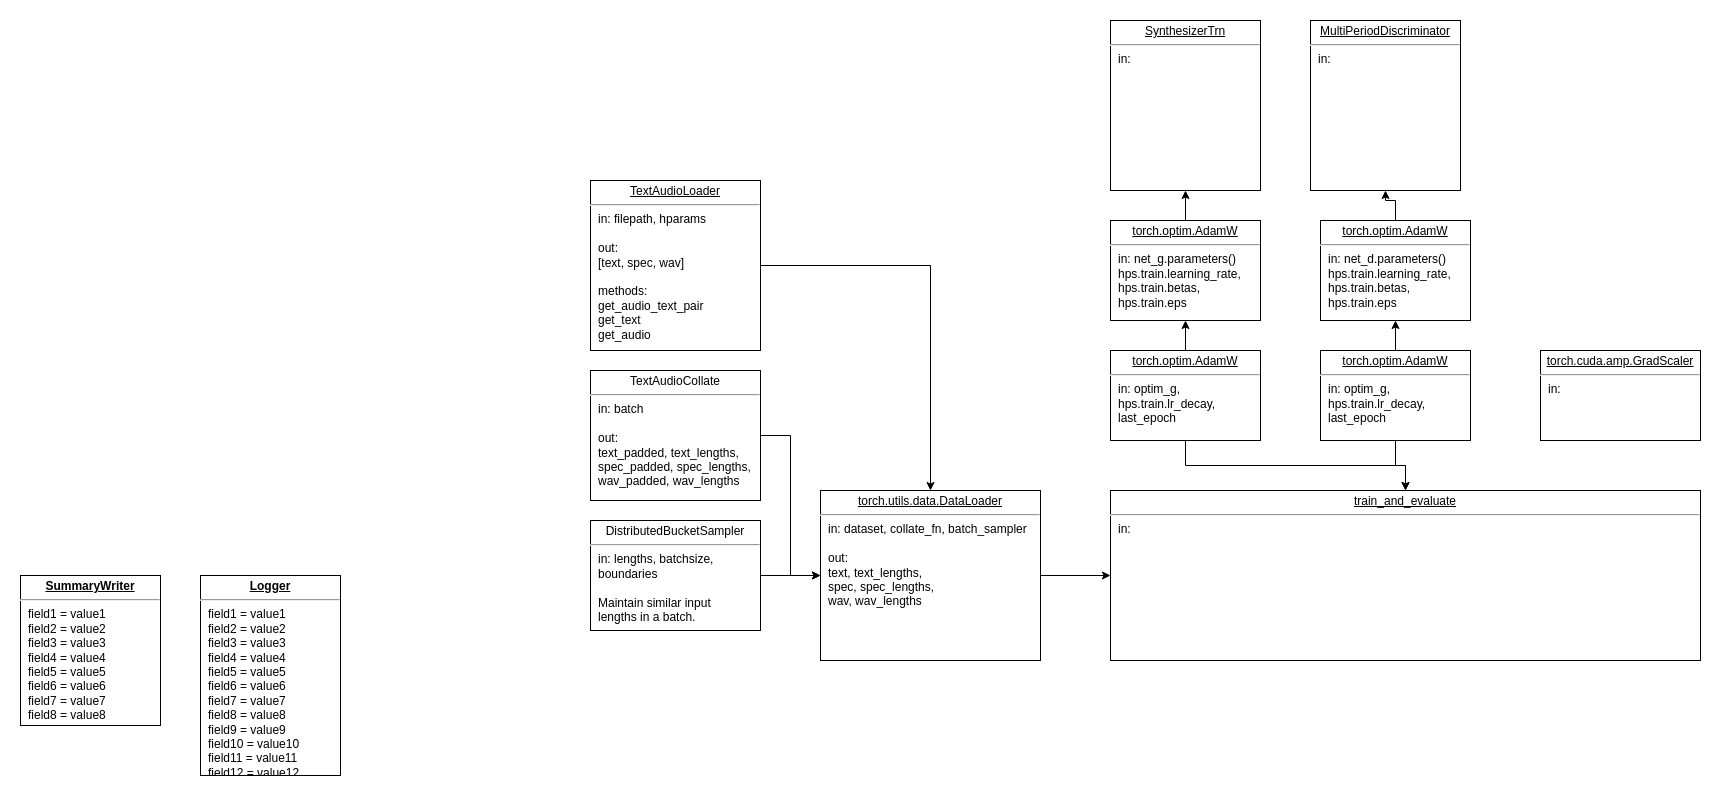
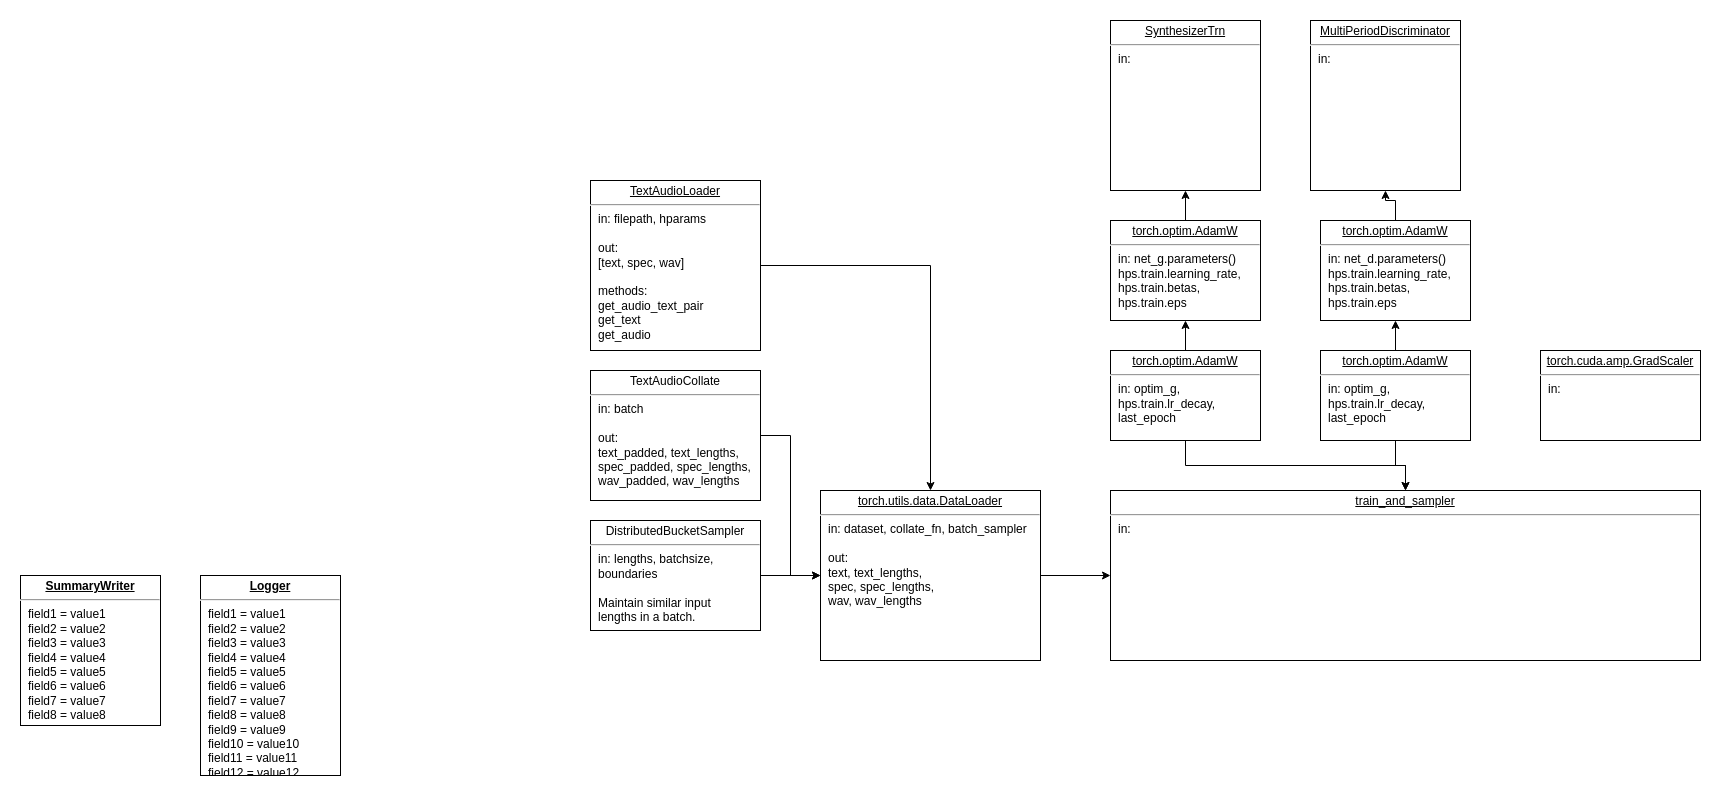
(1168, 505) -> (1165, 505)
